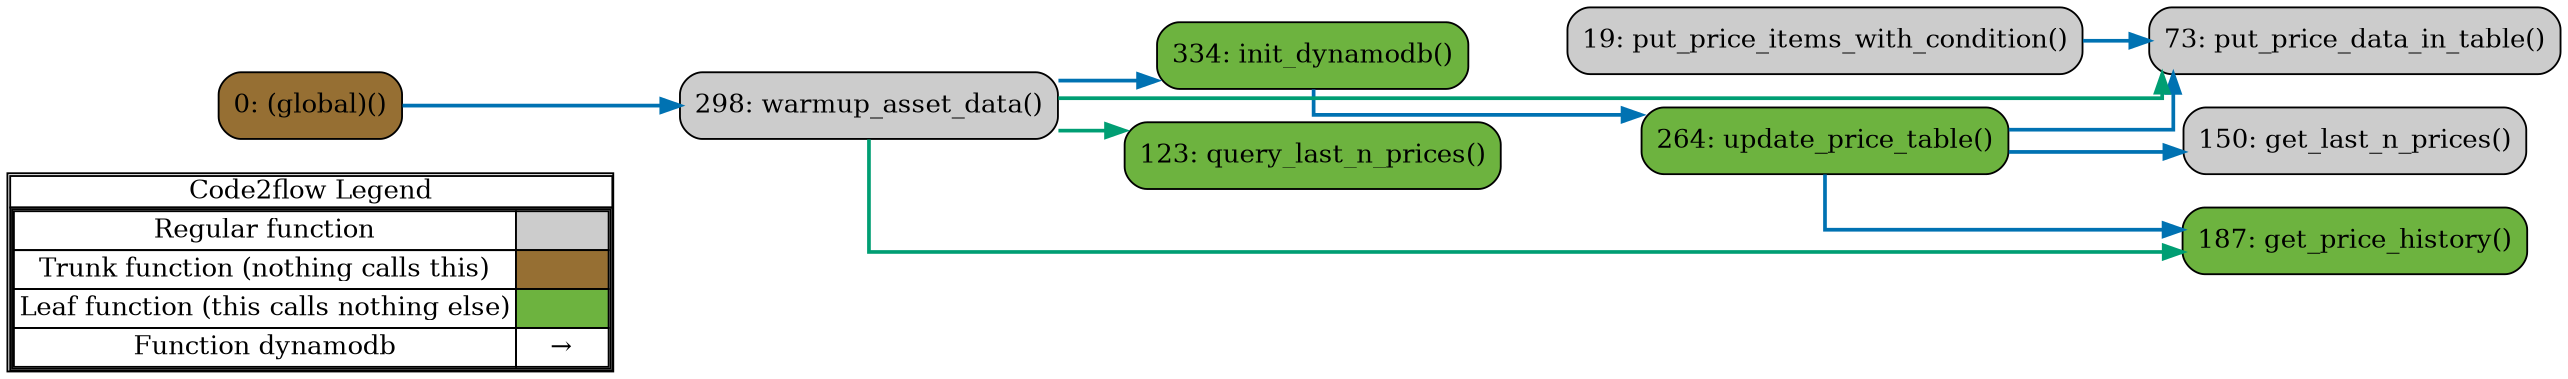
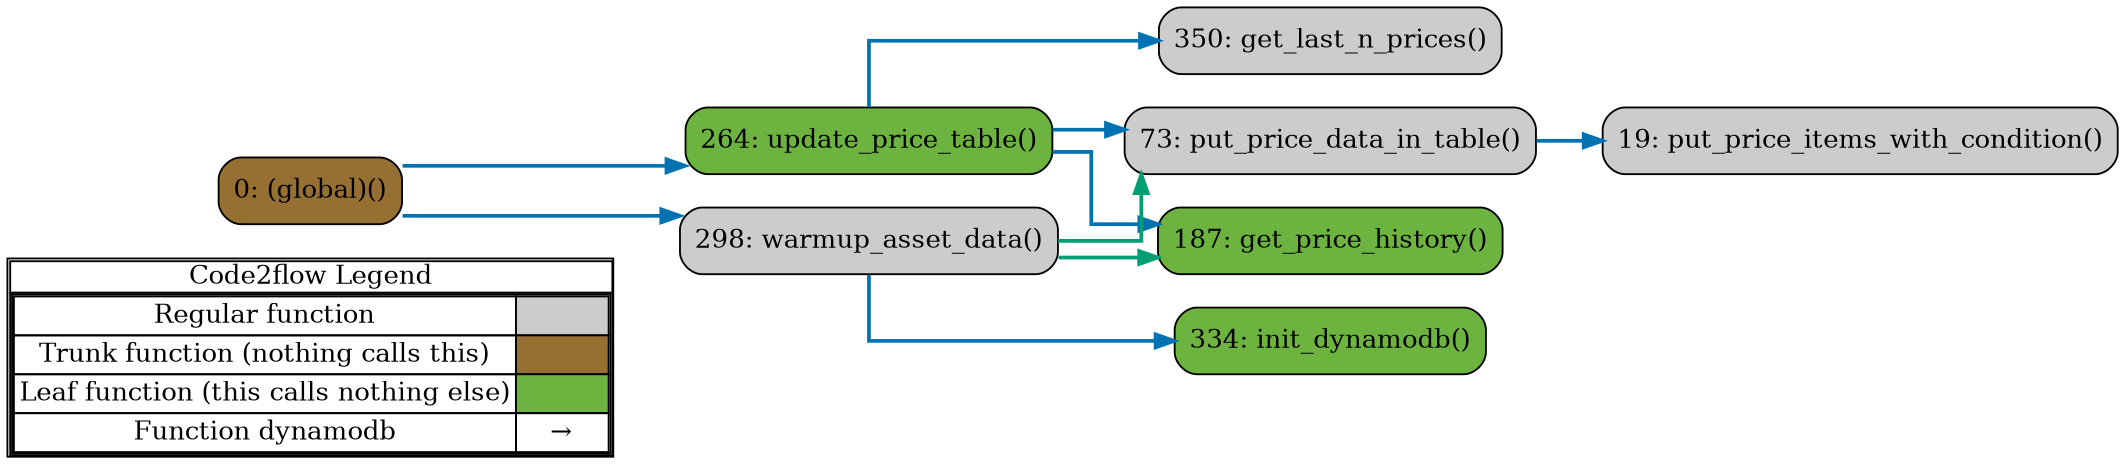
(2107, 41) -> (1560, 141)
(1455, 115) -> (535, 166)
(2355, 141) -> (1330, 41)
(1313, 156) -> none
